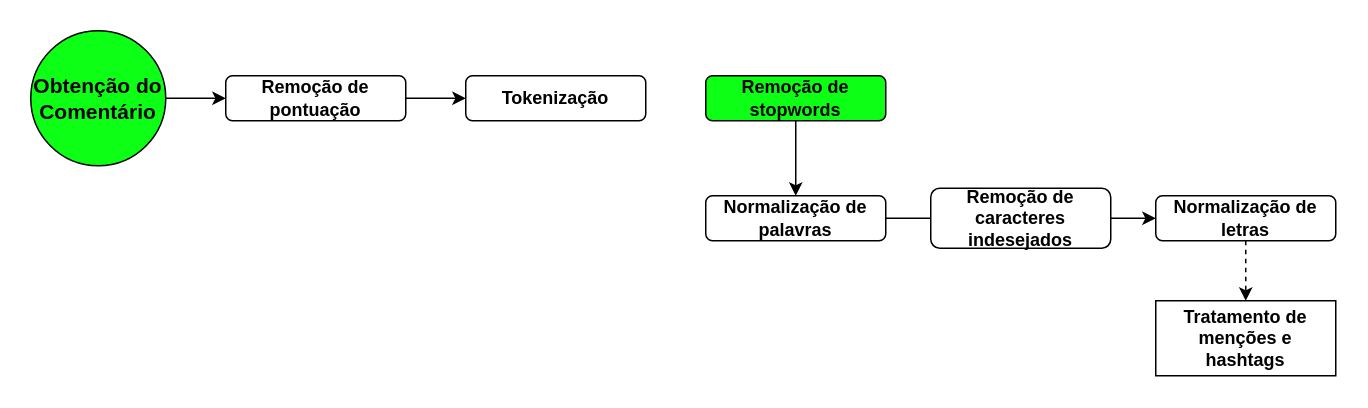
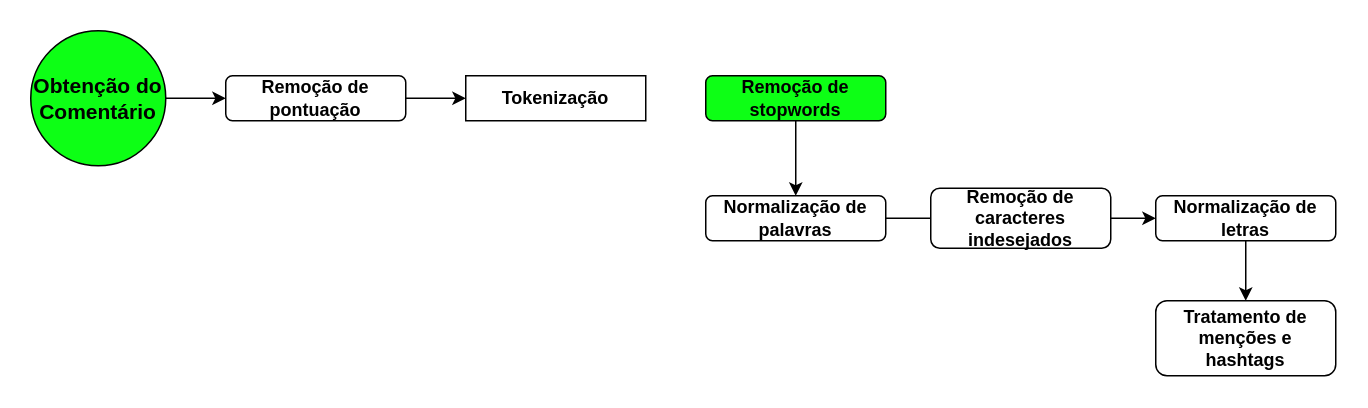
(556, 98) -> (556, 98)
(1246, 265) -> (1246, 265)
(1246, 338) -> (1246, 338)
